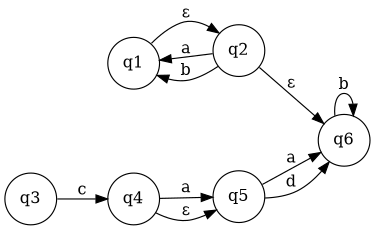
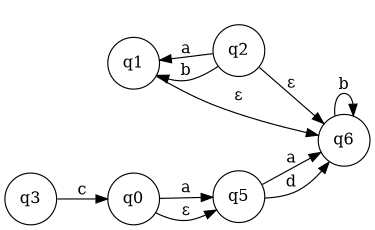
(178, 24) -> (229, 111)
(134, 199) -> (134, 199)
